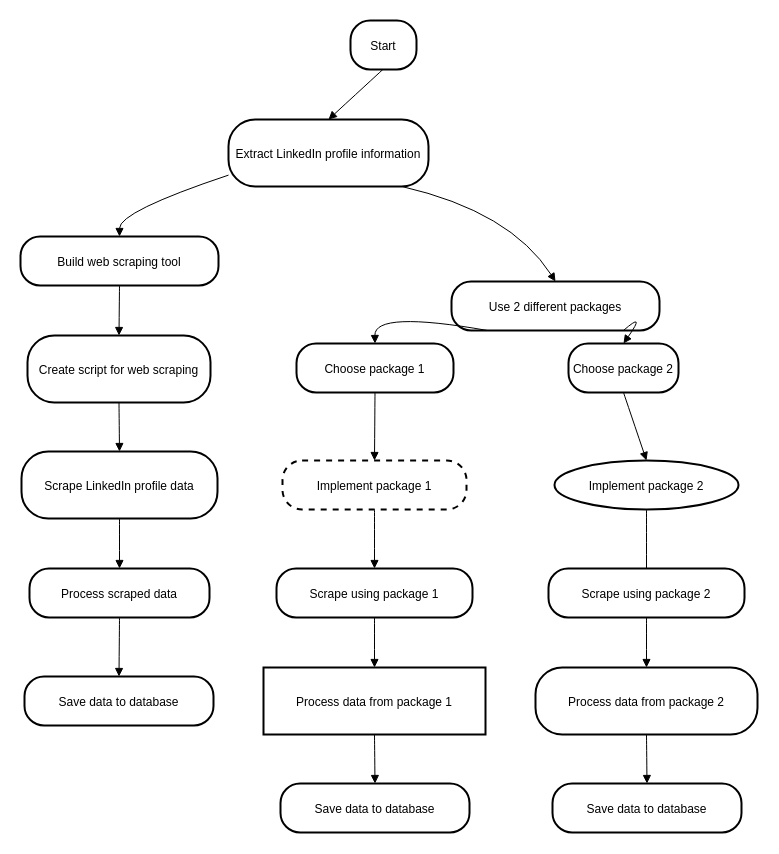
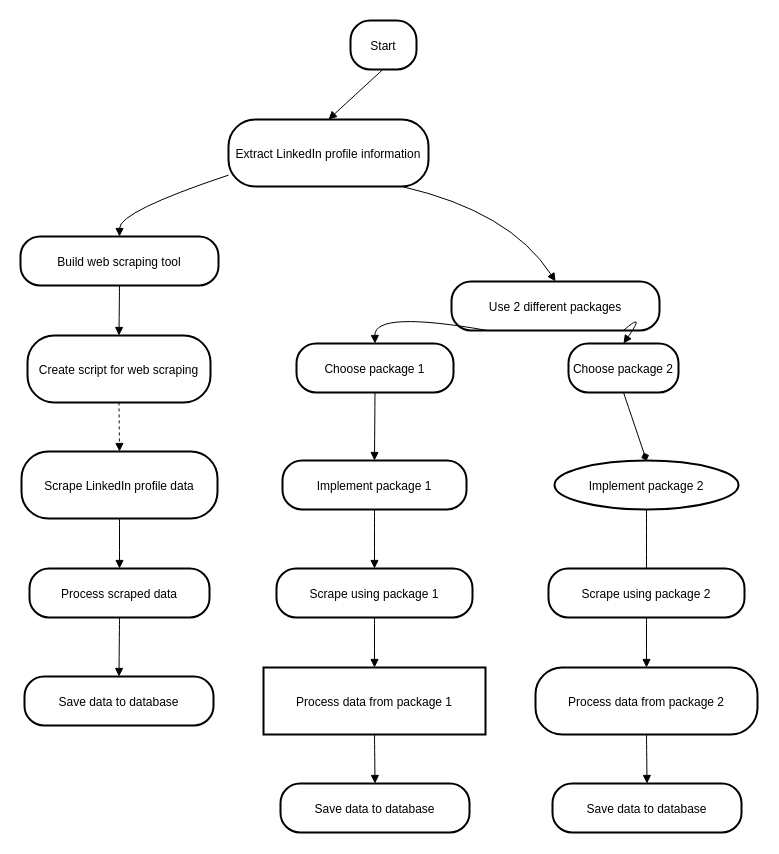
(119, 424) -> (119, 424)
(643, 451) -> (643, 451)
(375, 485) -> (375, 485)
